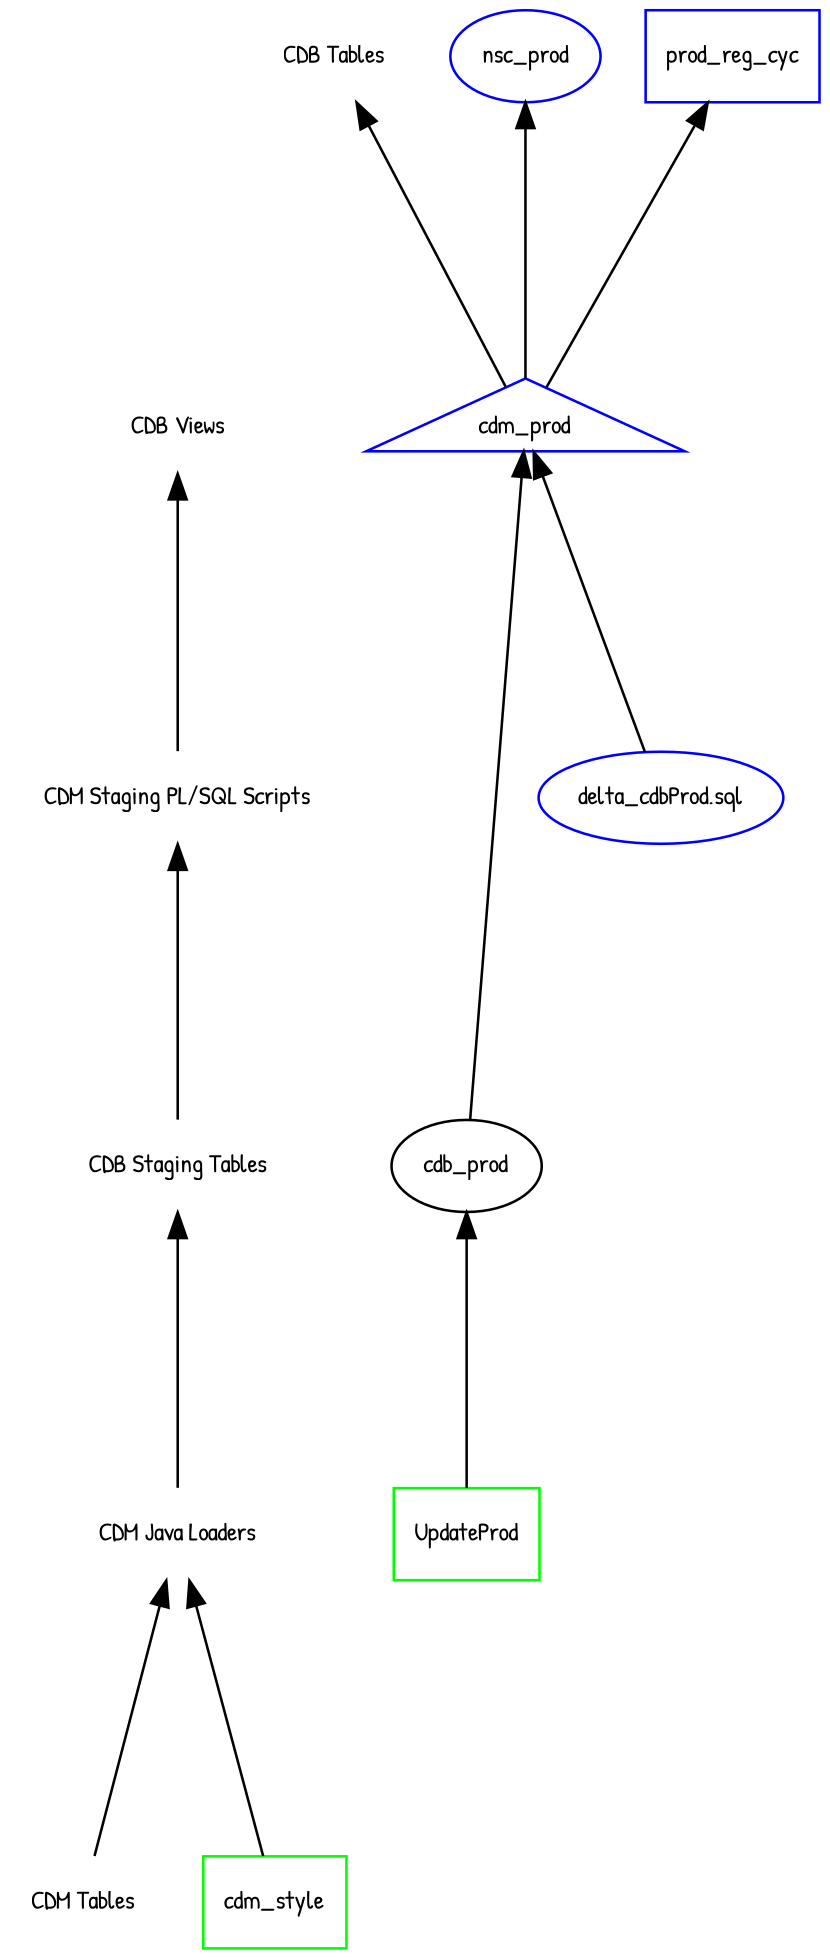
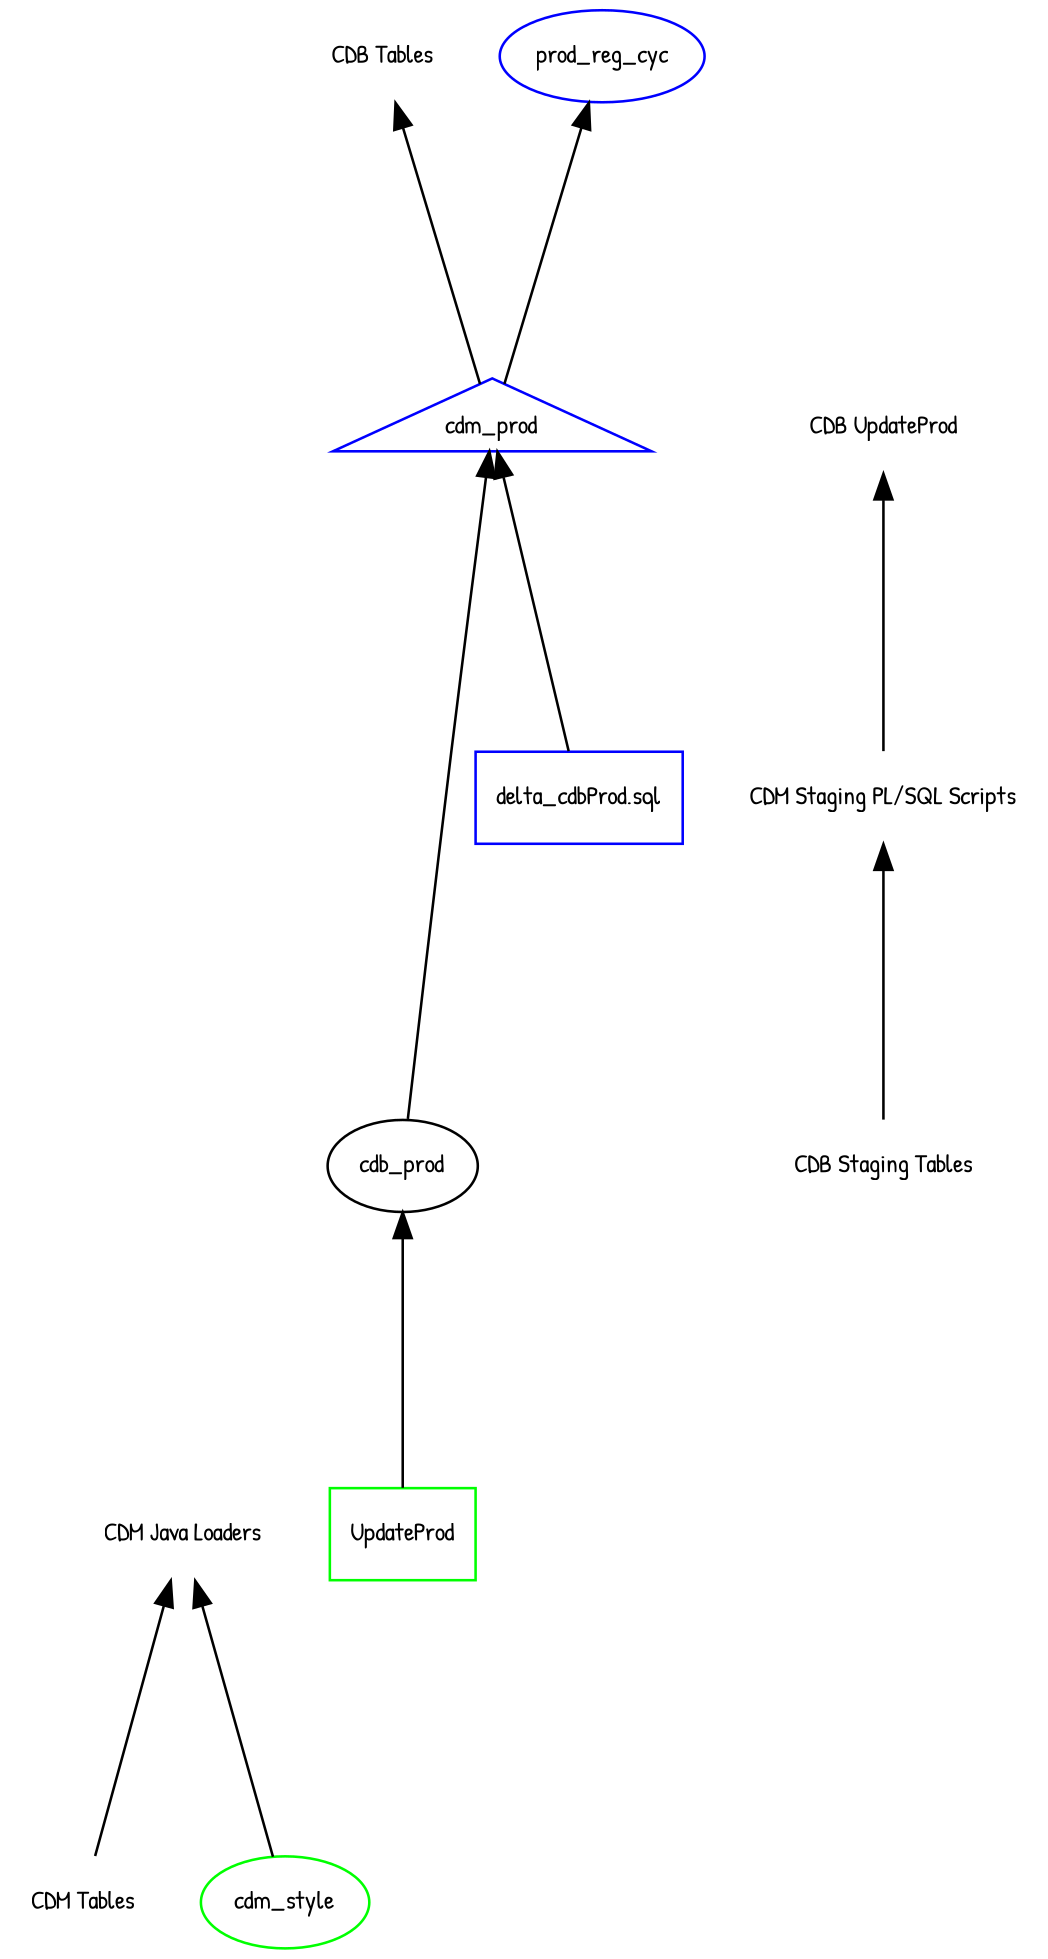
(525, 56) -> none
(733, 56) -> (602, 56)
(178, 427) -> (883, 427)
(661, 798) -> (579, 798)
(178, 1363) -> none
(275, 1902) -> (285, 1902)
